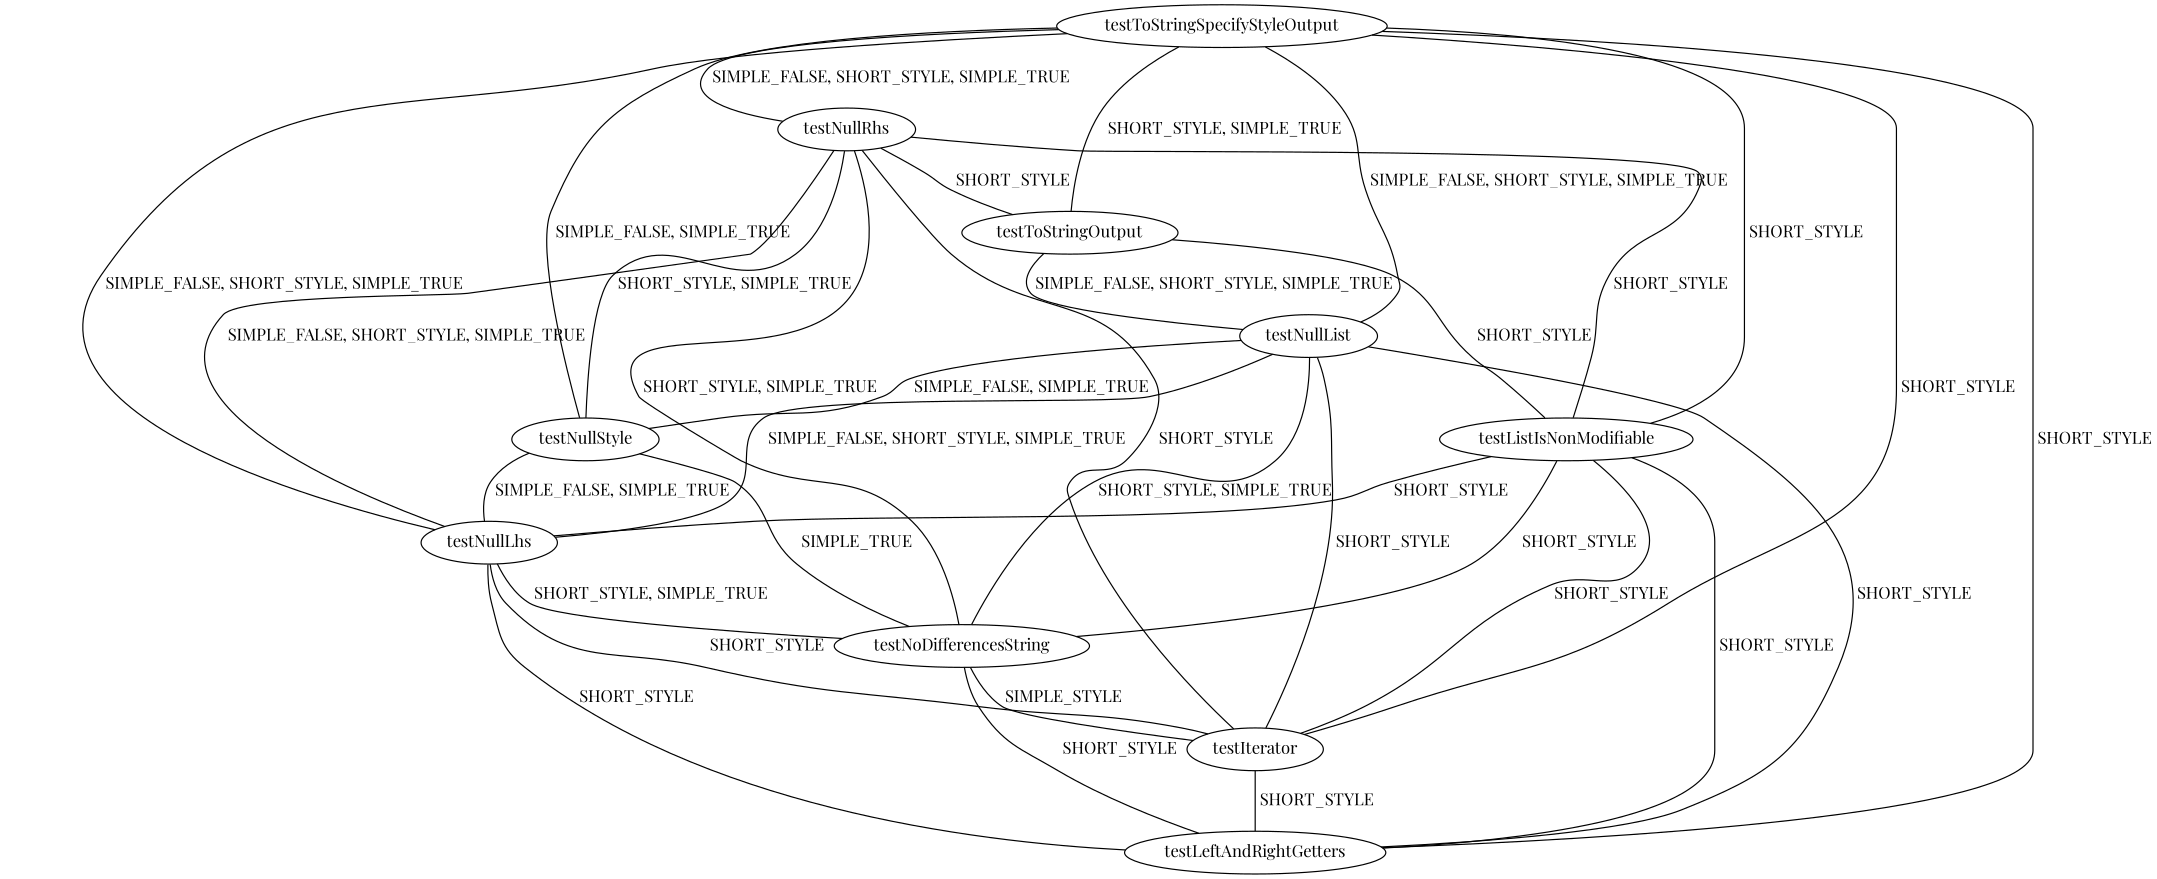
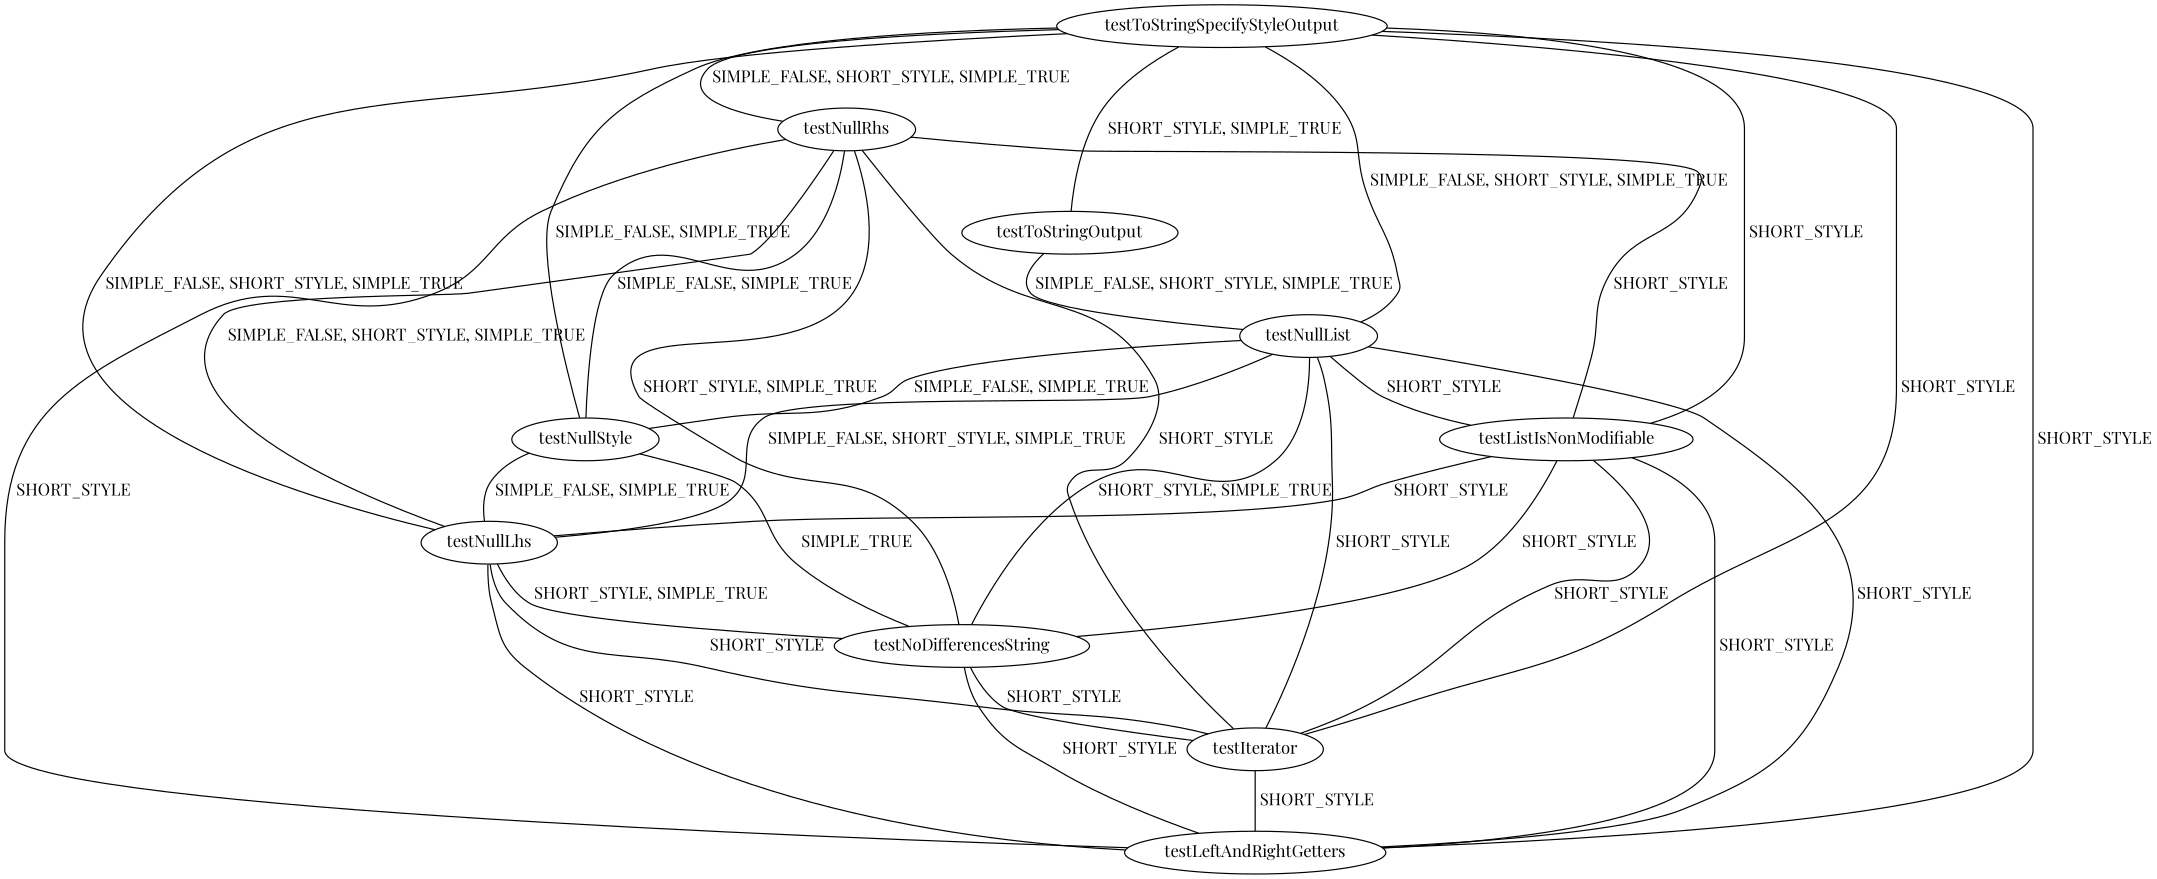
(944, 186) -> (5, 736)
(1386, 273) -> (1395, 402)
(733, 284) -> (733, 284)
(1062, 698) -> (1062, 698)
